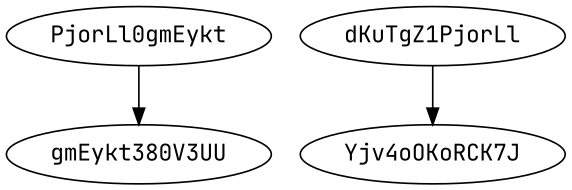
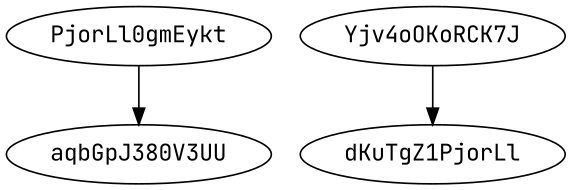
(433, 87) -> (433, 87)
(139, 154) -> (139, 154)
